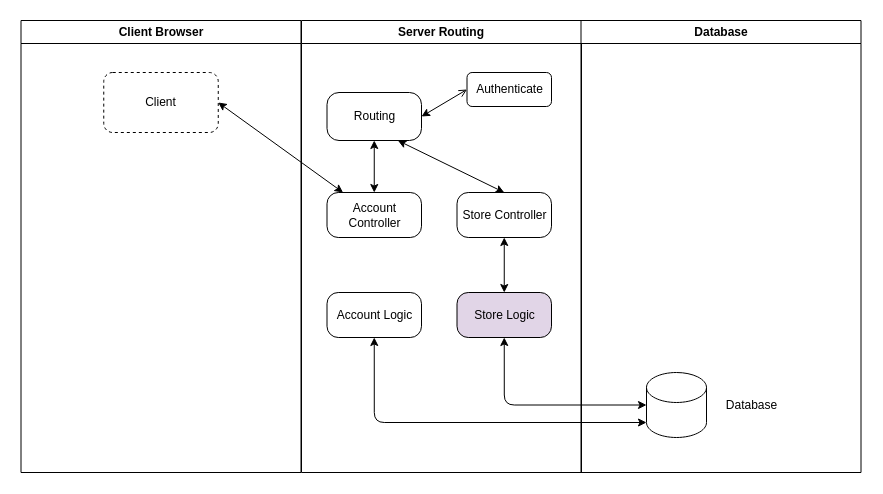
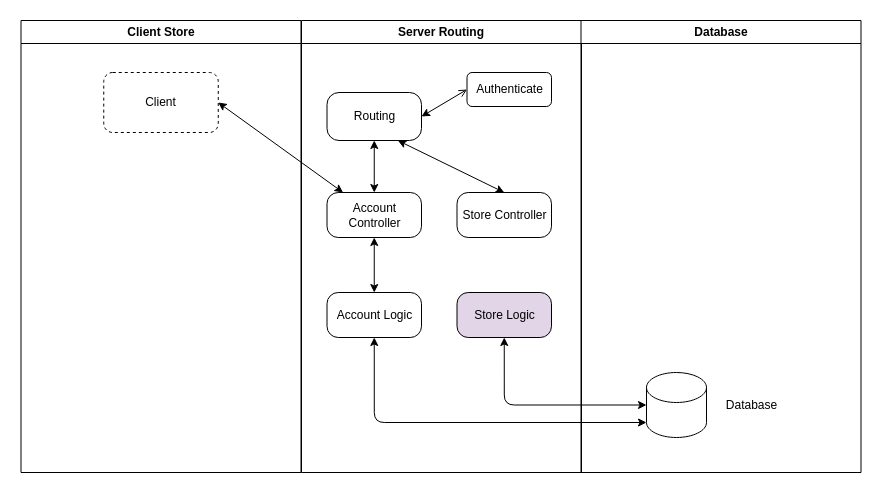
(162, 33) -> (162, 33)
none -> (374, 265)
(504, 265) -> none
